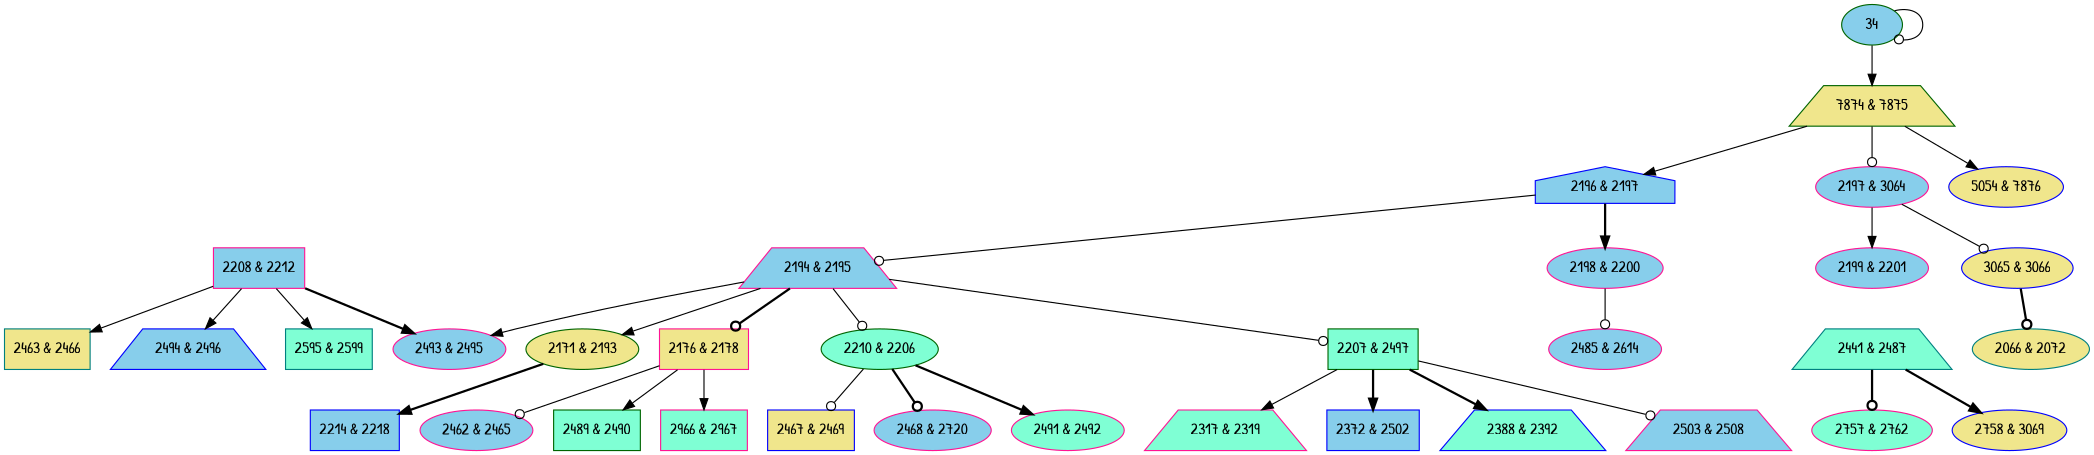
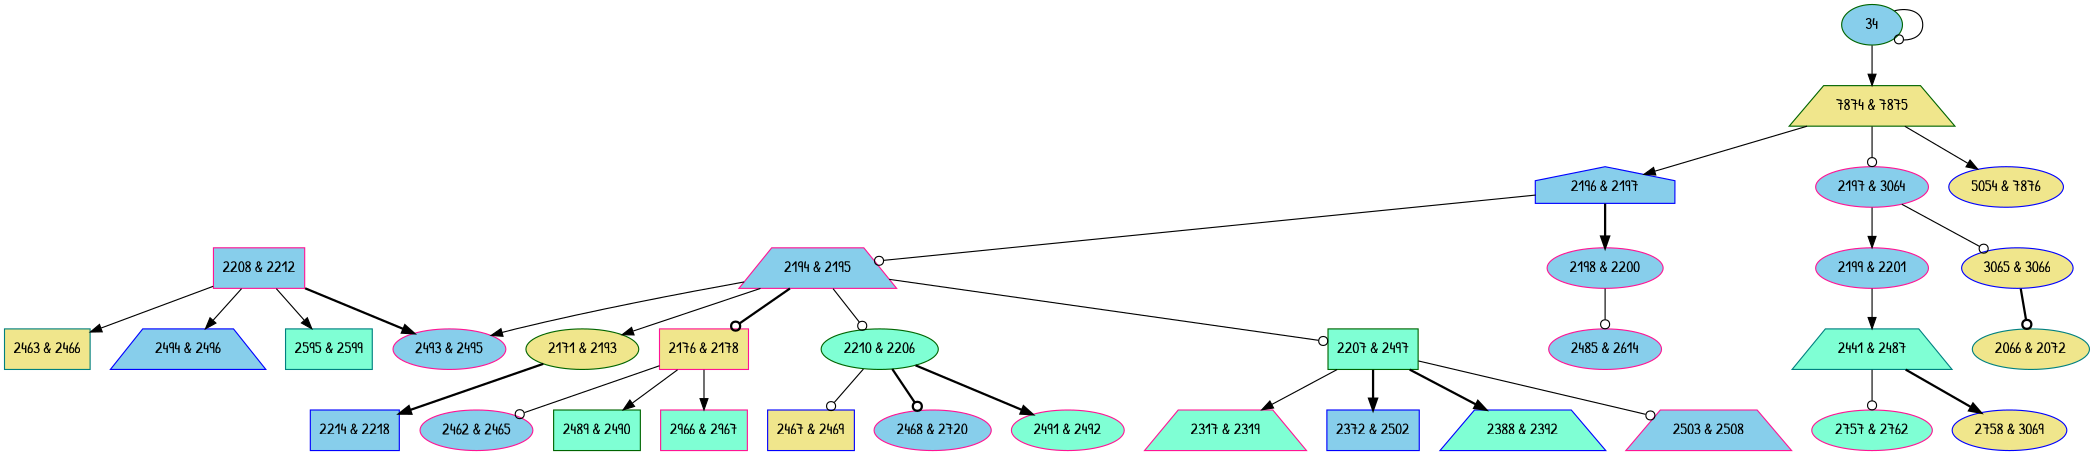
none -> (1872, 303)
(1872, 385) -> (1872, 385)
